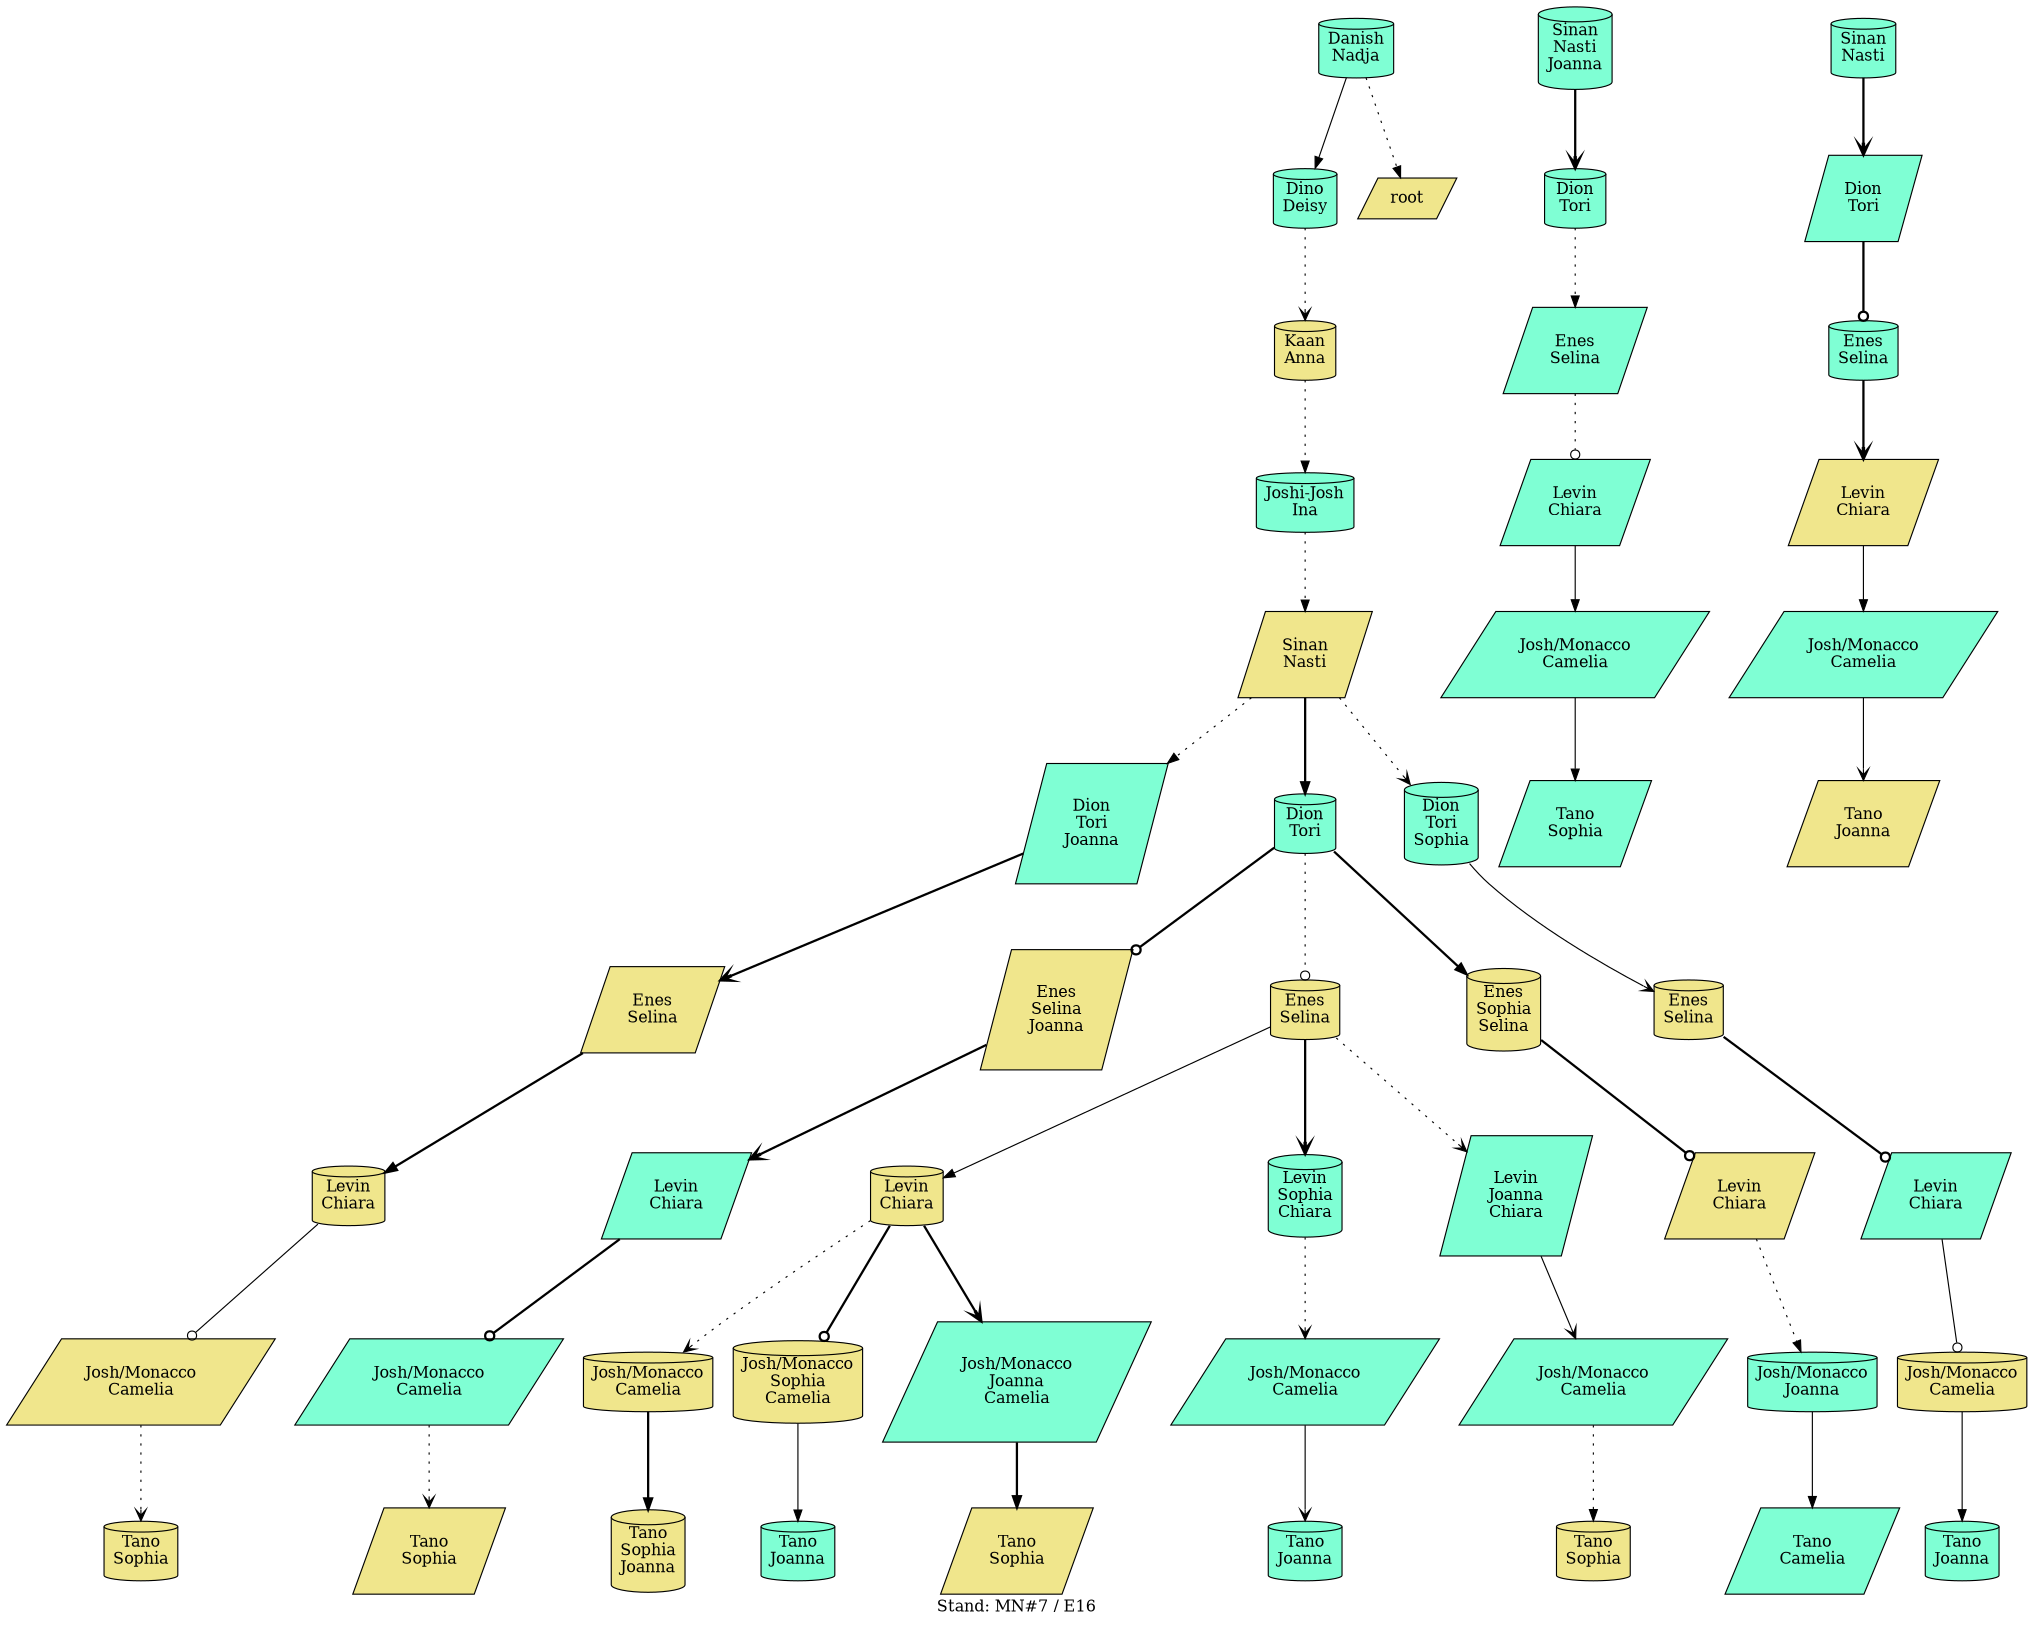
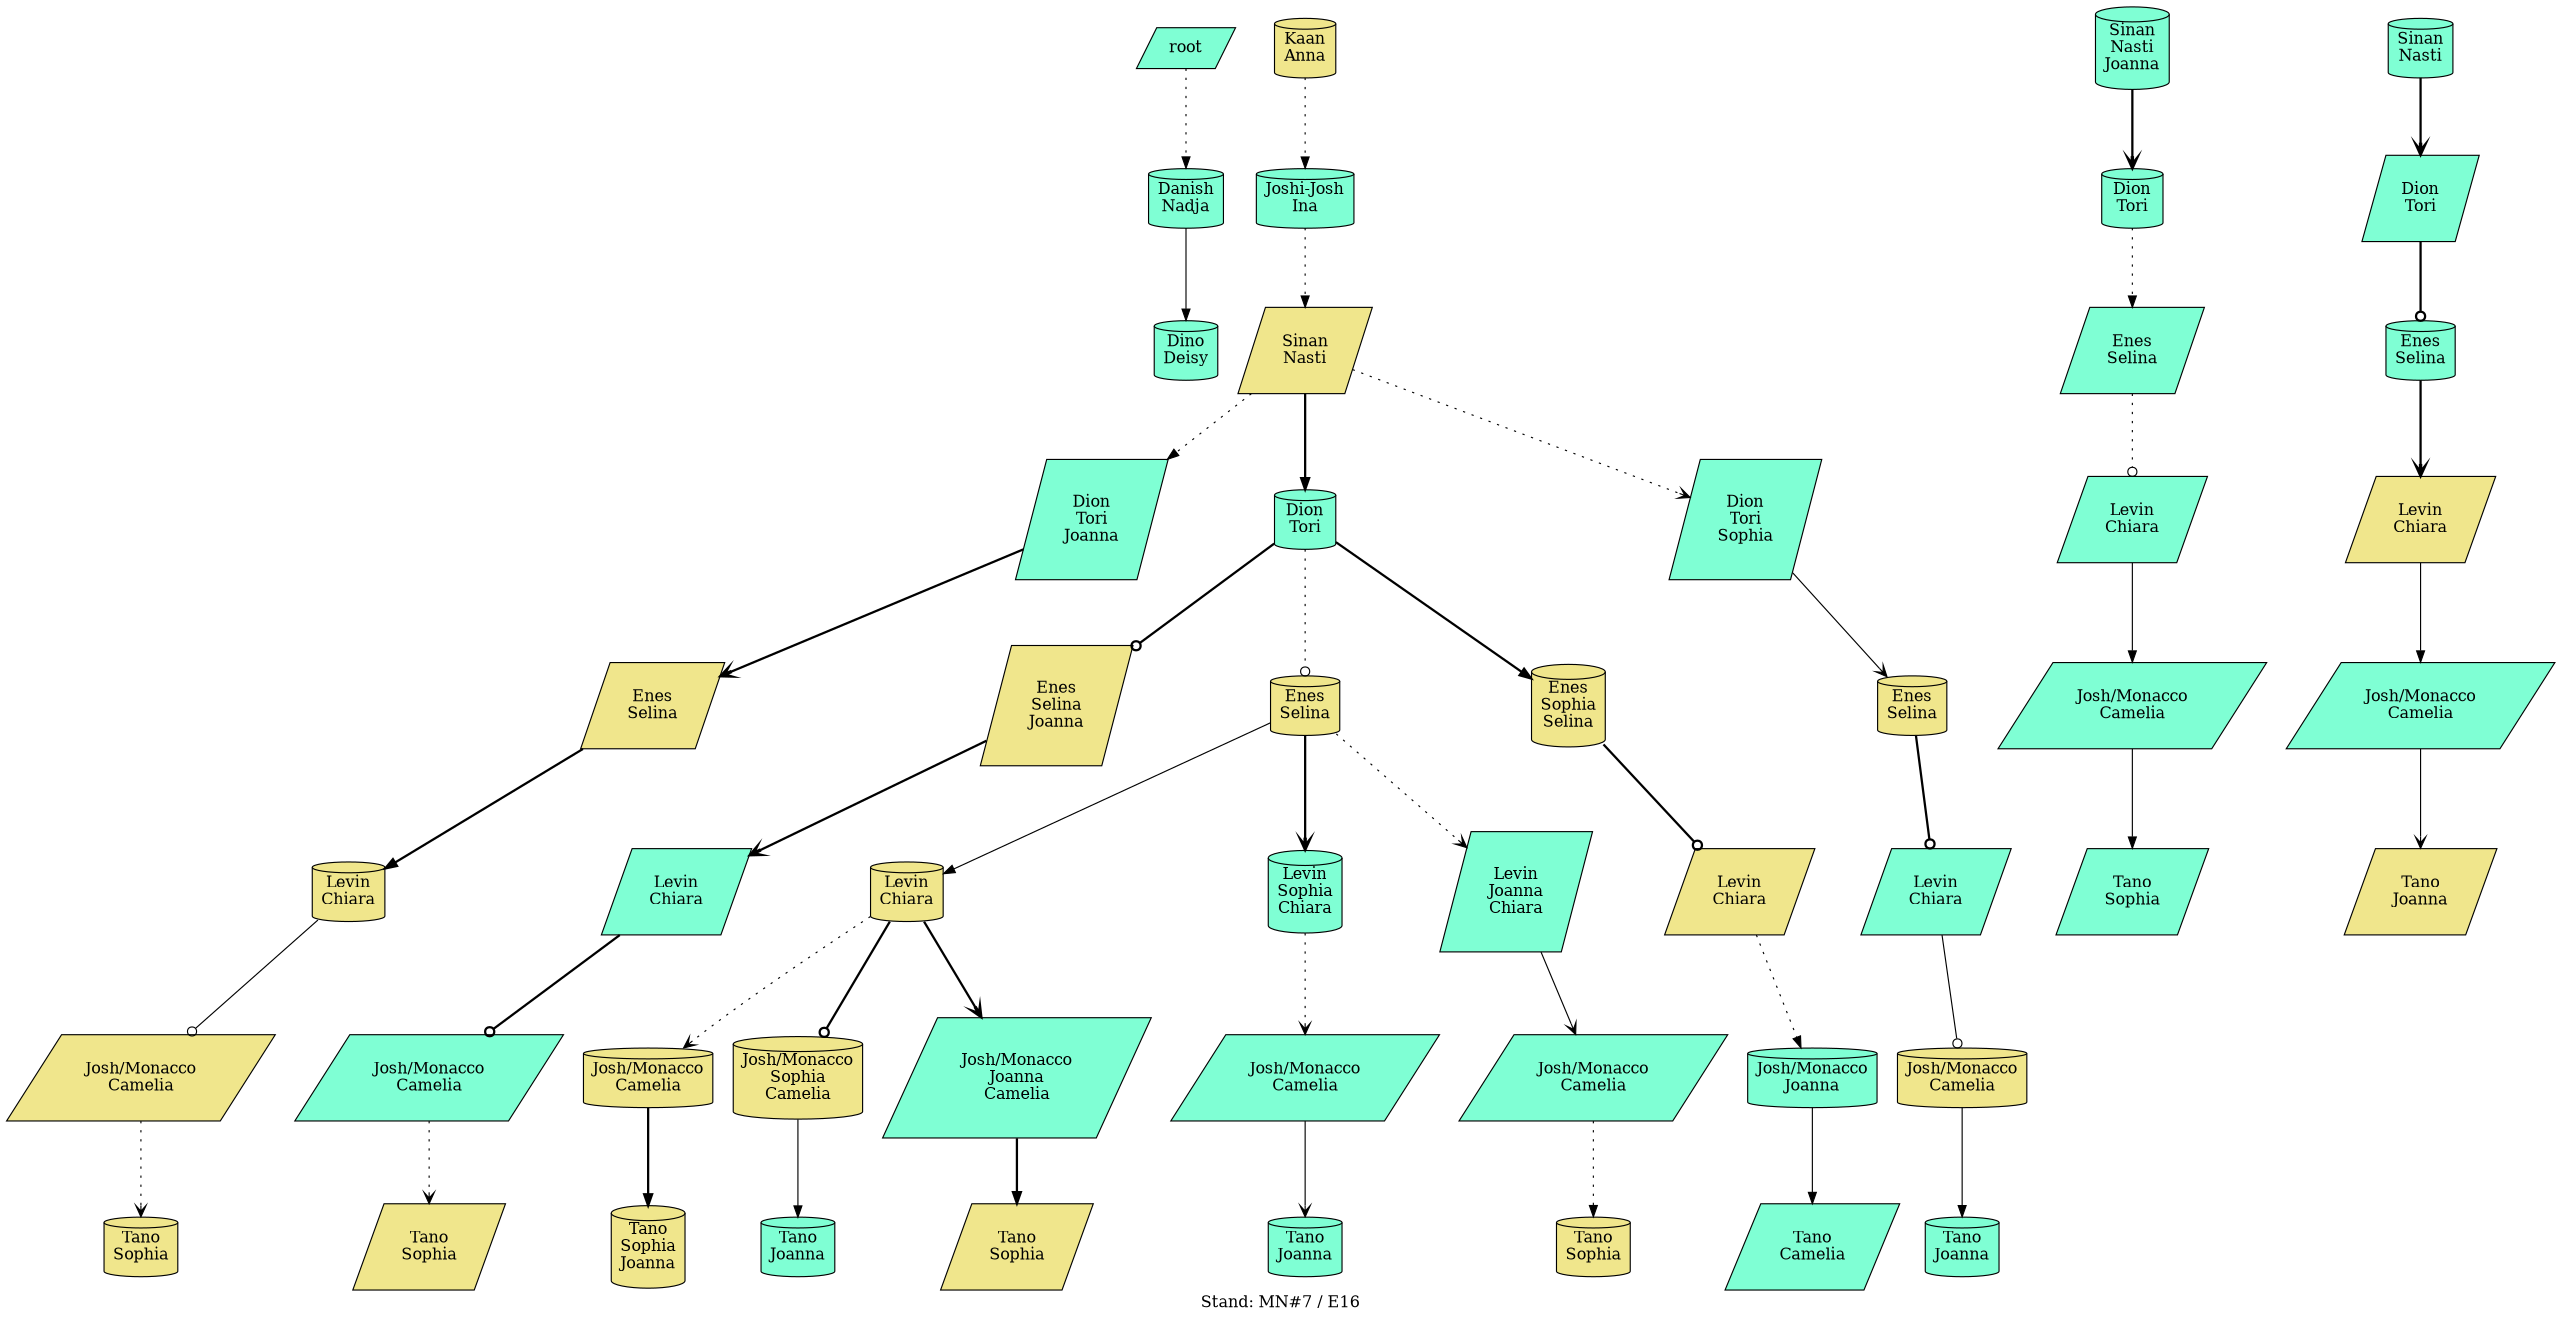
(1381, 122) -> (1186, 113)
(1407, 198) -> (1186, 48)
(1305, 268) -> none
(1441, 824) -> (1745, 520)
